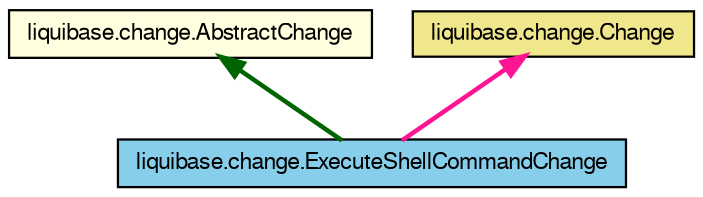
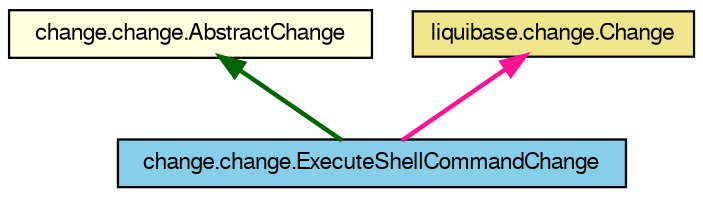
(191, 34) -> (191, 34)
(372, 163) -> (372, 163)
